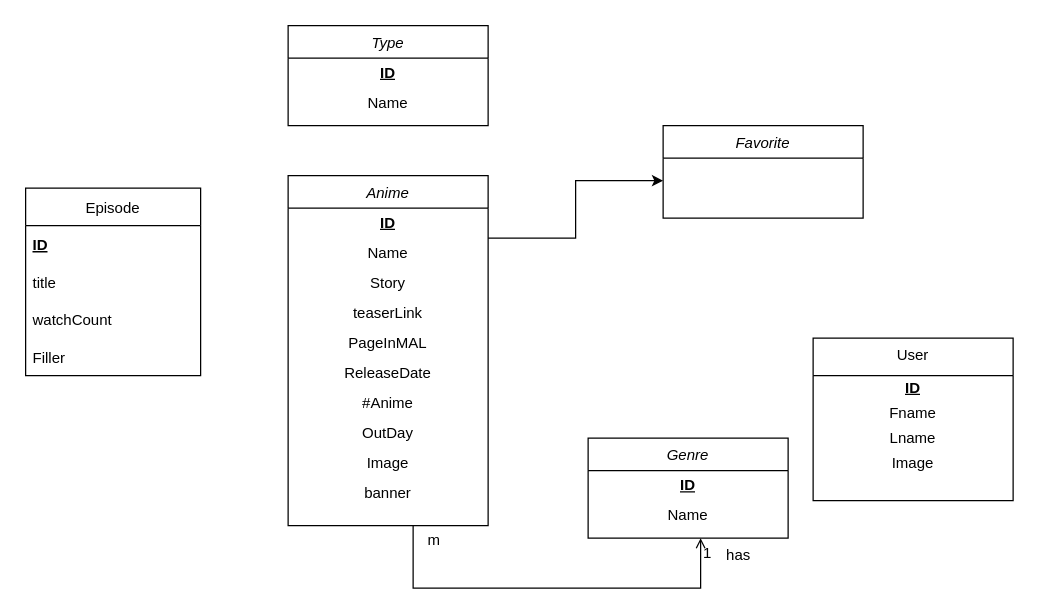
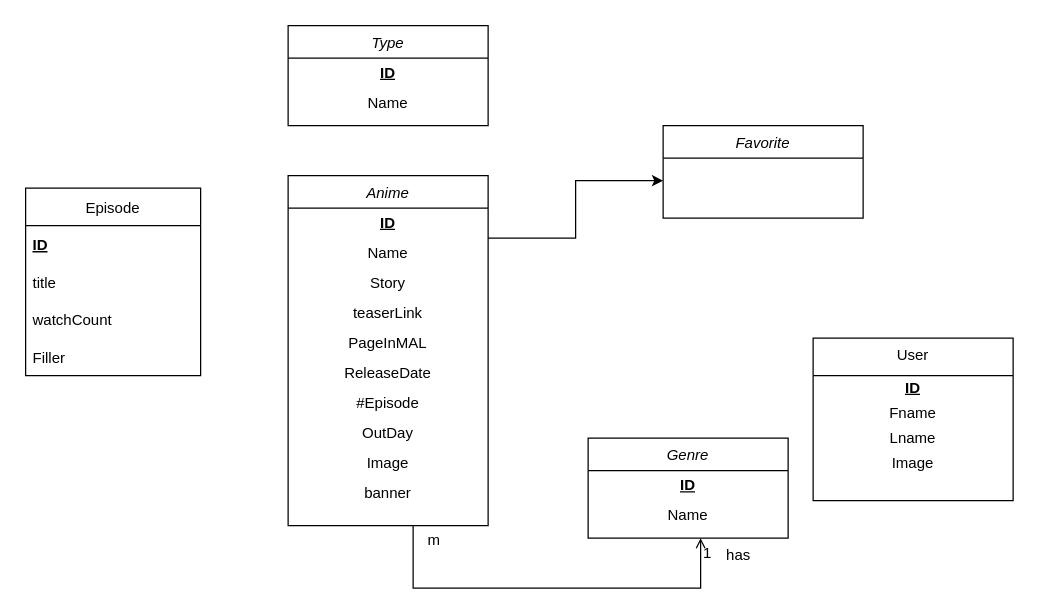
(388, 403) -> (388, 403)
